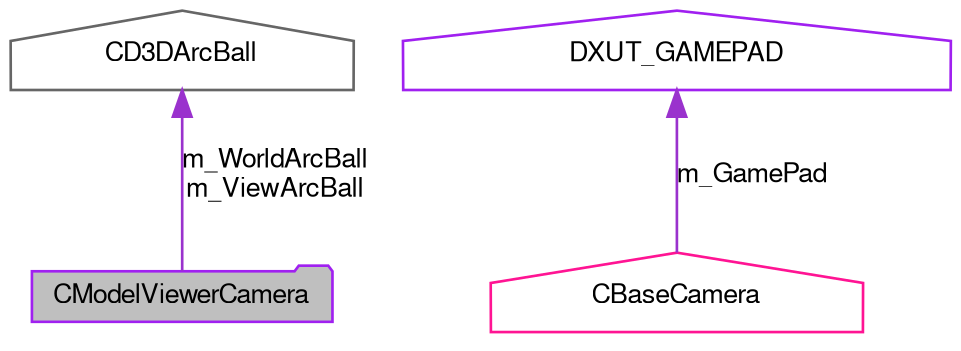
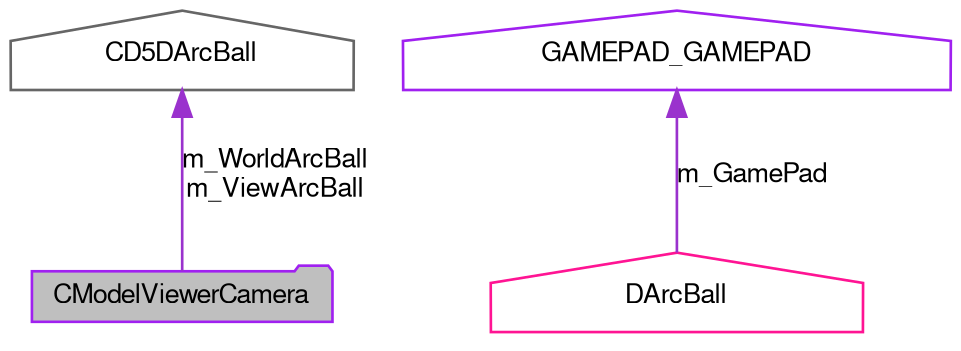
(182, 55) -> (182, 55)
(677, 55) -> (677, 55)
(677, 297) -> (677, 297)
